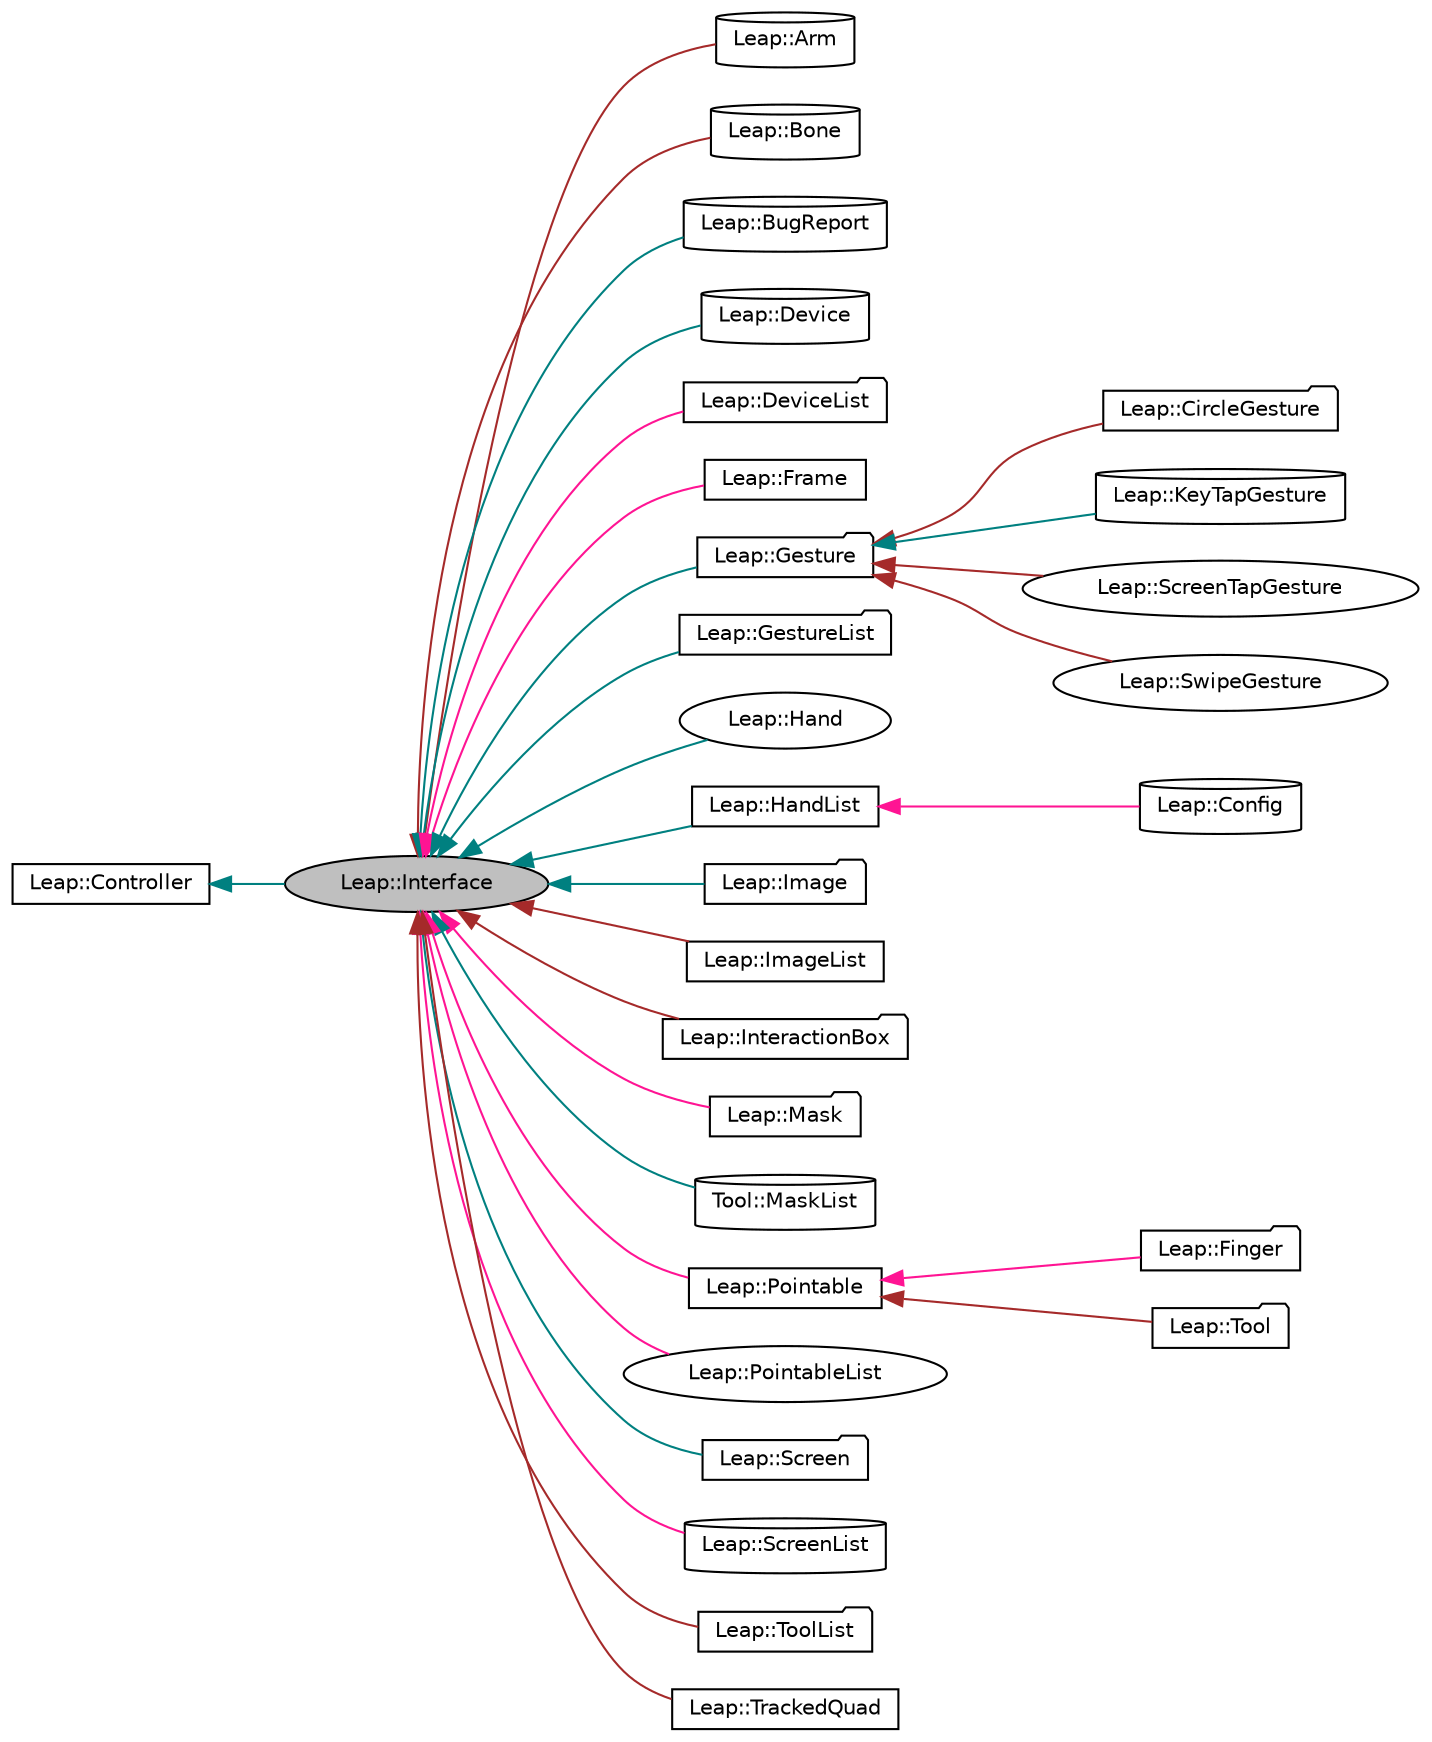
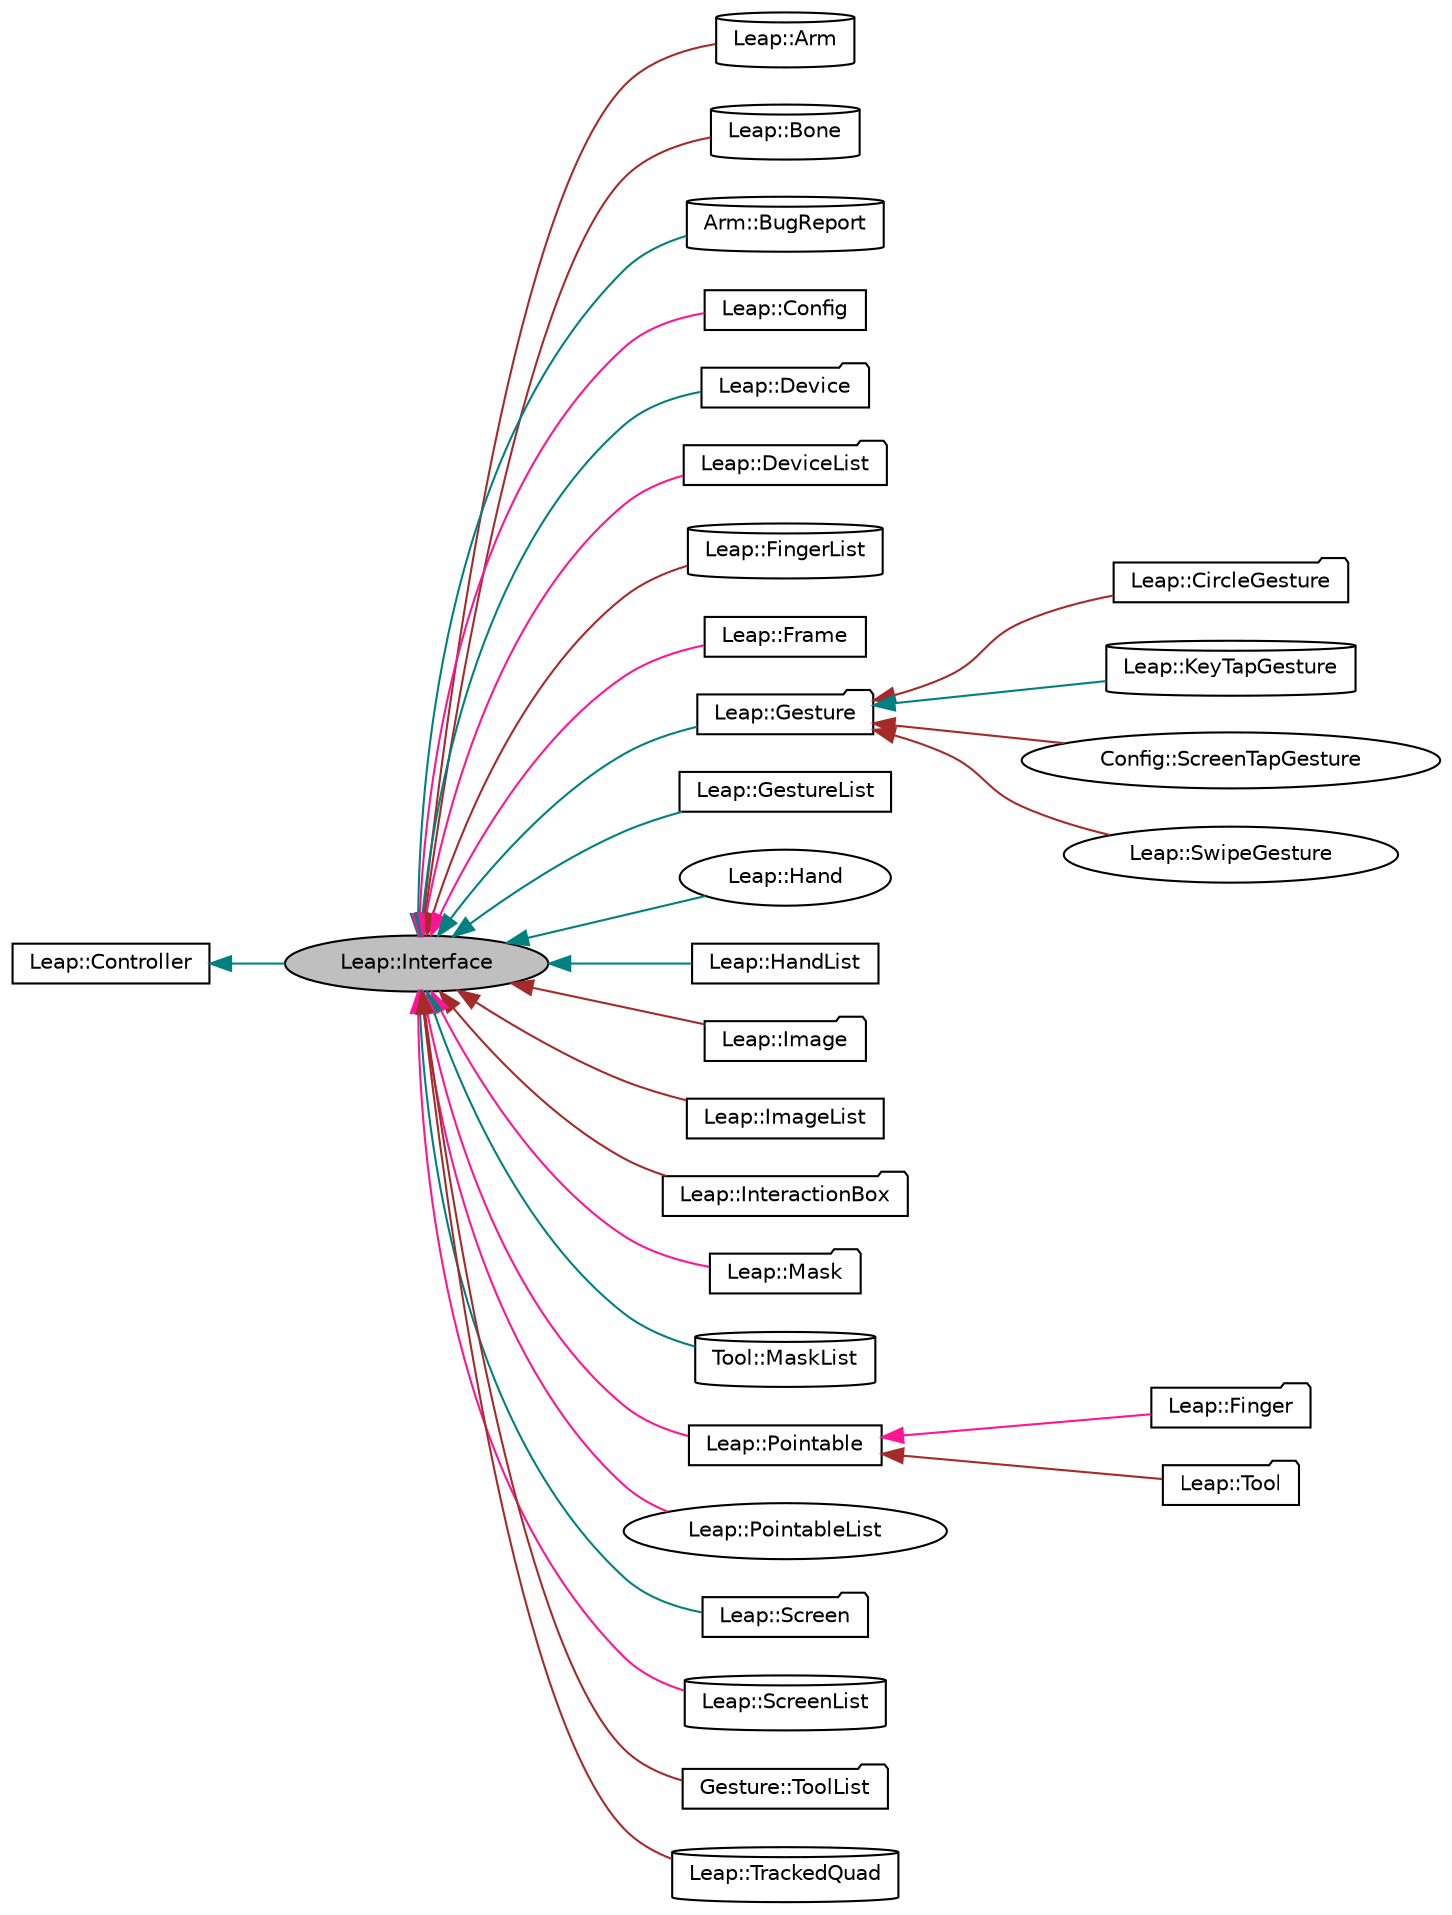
(785, 224) -> (785, 224)
(785, 316) -> (785, 388)
none -> (785, 551)
(1221, 589) -> (1231, 760)
(785, 635) -> (785, 792)
(1020, 806) -> (513, 504)
(1221, 806) -> (785, 310)
(637, 884) -> (619, 1006)
(785, 1632) -> (785, 1789)
(785, 1709) -> (785, 1875)
